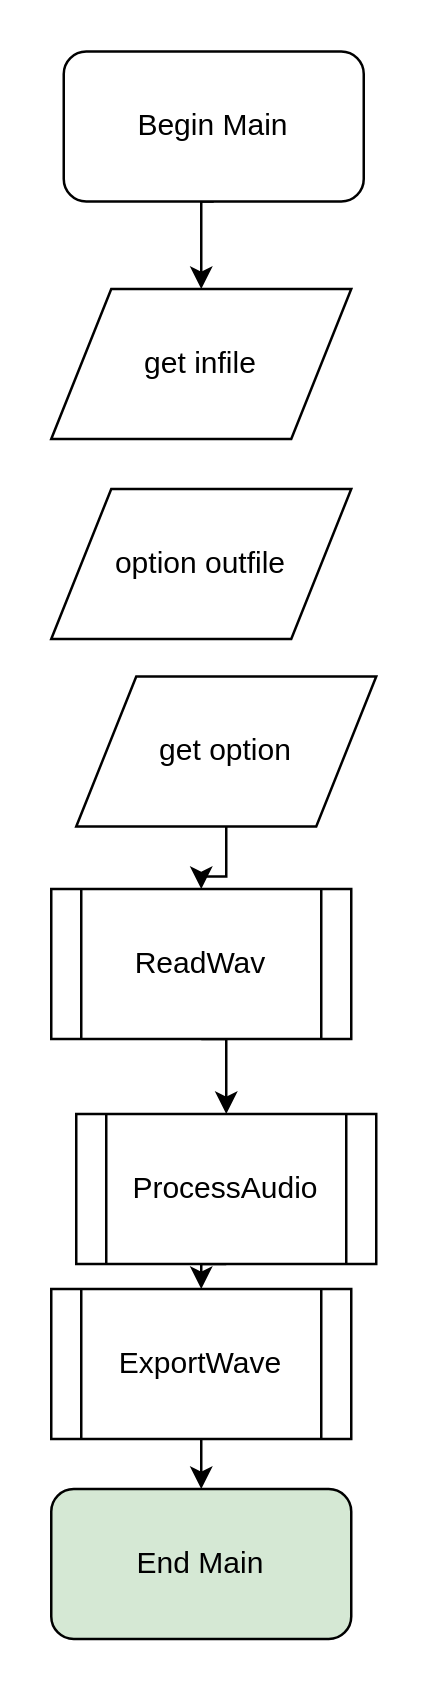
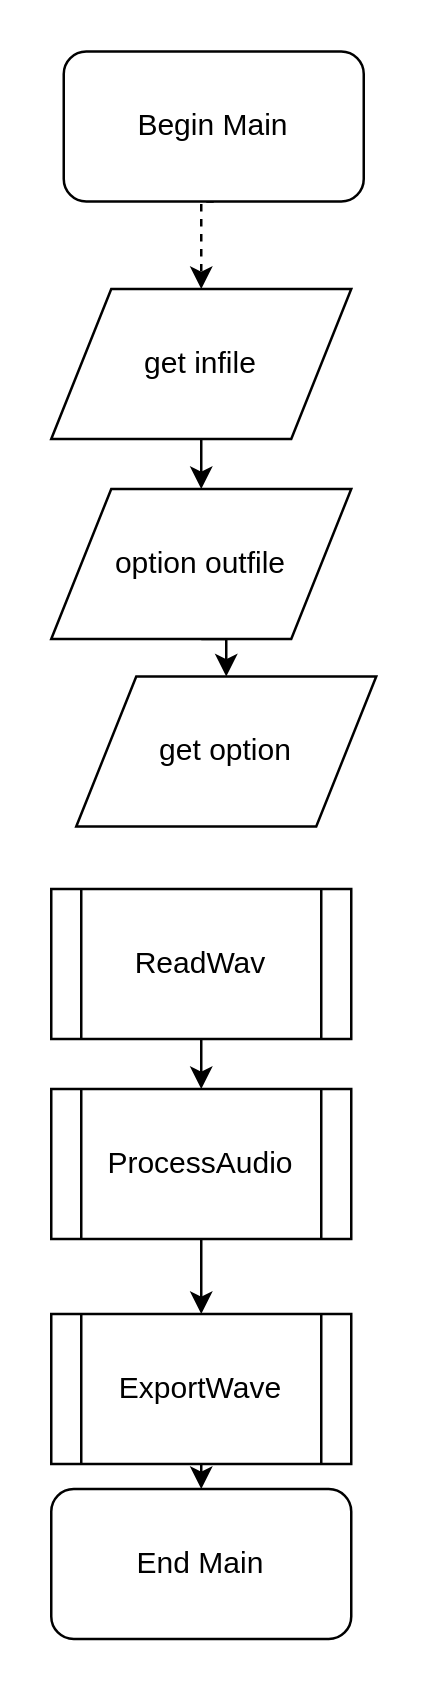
(201, 231) -> (201, 231)
none -> (201, 456)
none -> (226, 648)
(226, 865) -> none
(226, 1189) -> (201, 1164)
(201, 1364) -> (201, 1389)
(201, 1564) -> (201, 1564)
